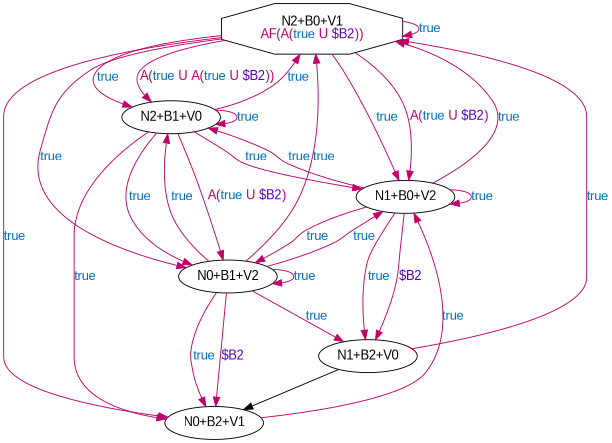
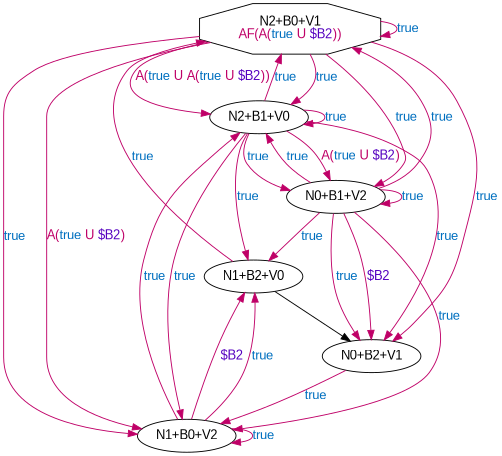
(494, 104) -> none
none -> (236, 191)
(312, 227) -> none
